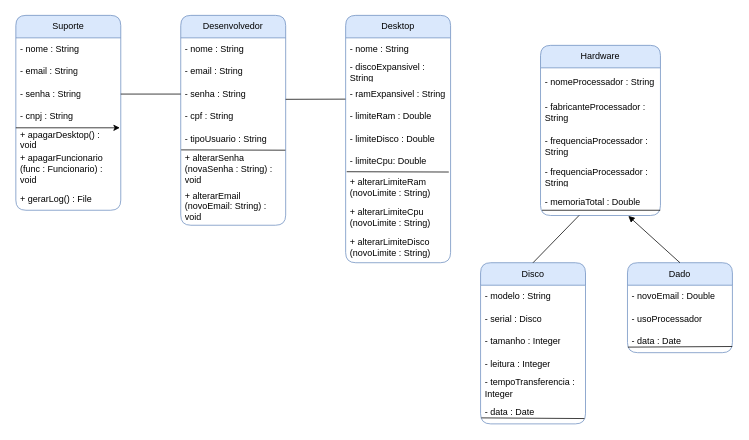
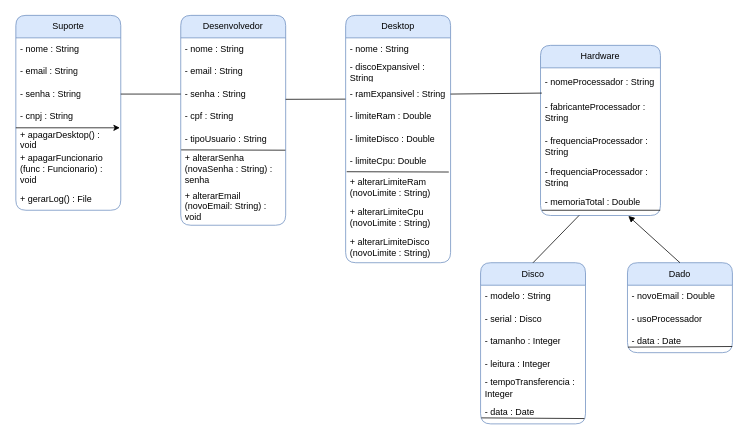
none -> (495, 94)
(234, 169) -> (234, 169)
